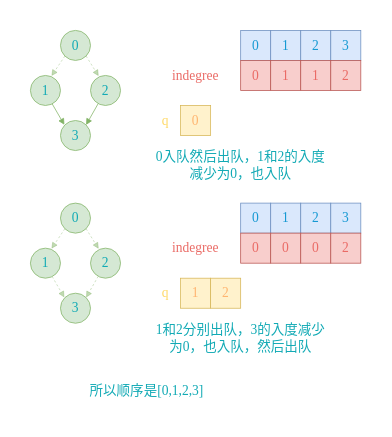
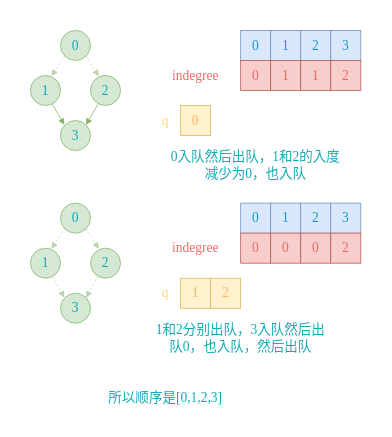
(240, 165) -> (255, 165)
(240, 338) -> (240, 338)
(147, 390) -> (165, 398)
